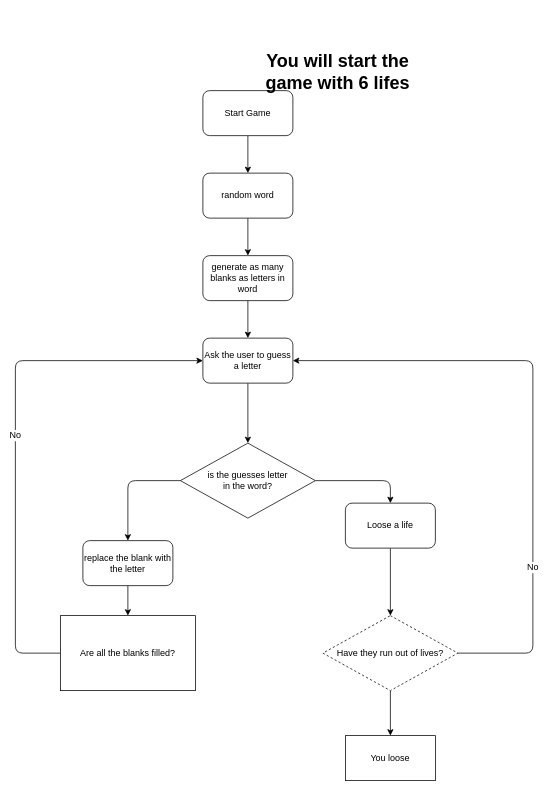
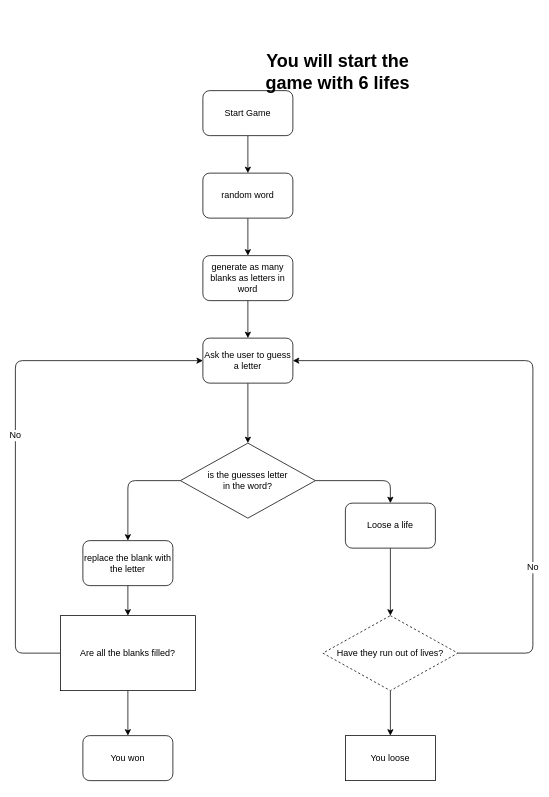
none -> (128, 729)
none -> (128, 758)
